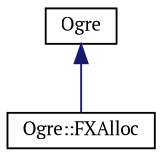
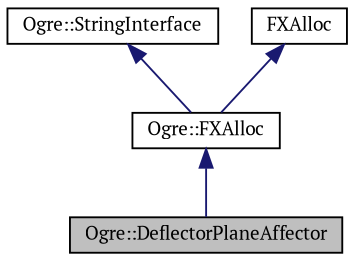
(81, 26) -> (299, 26)
none -> (113, 26)
none -> (206, 235)
